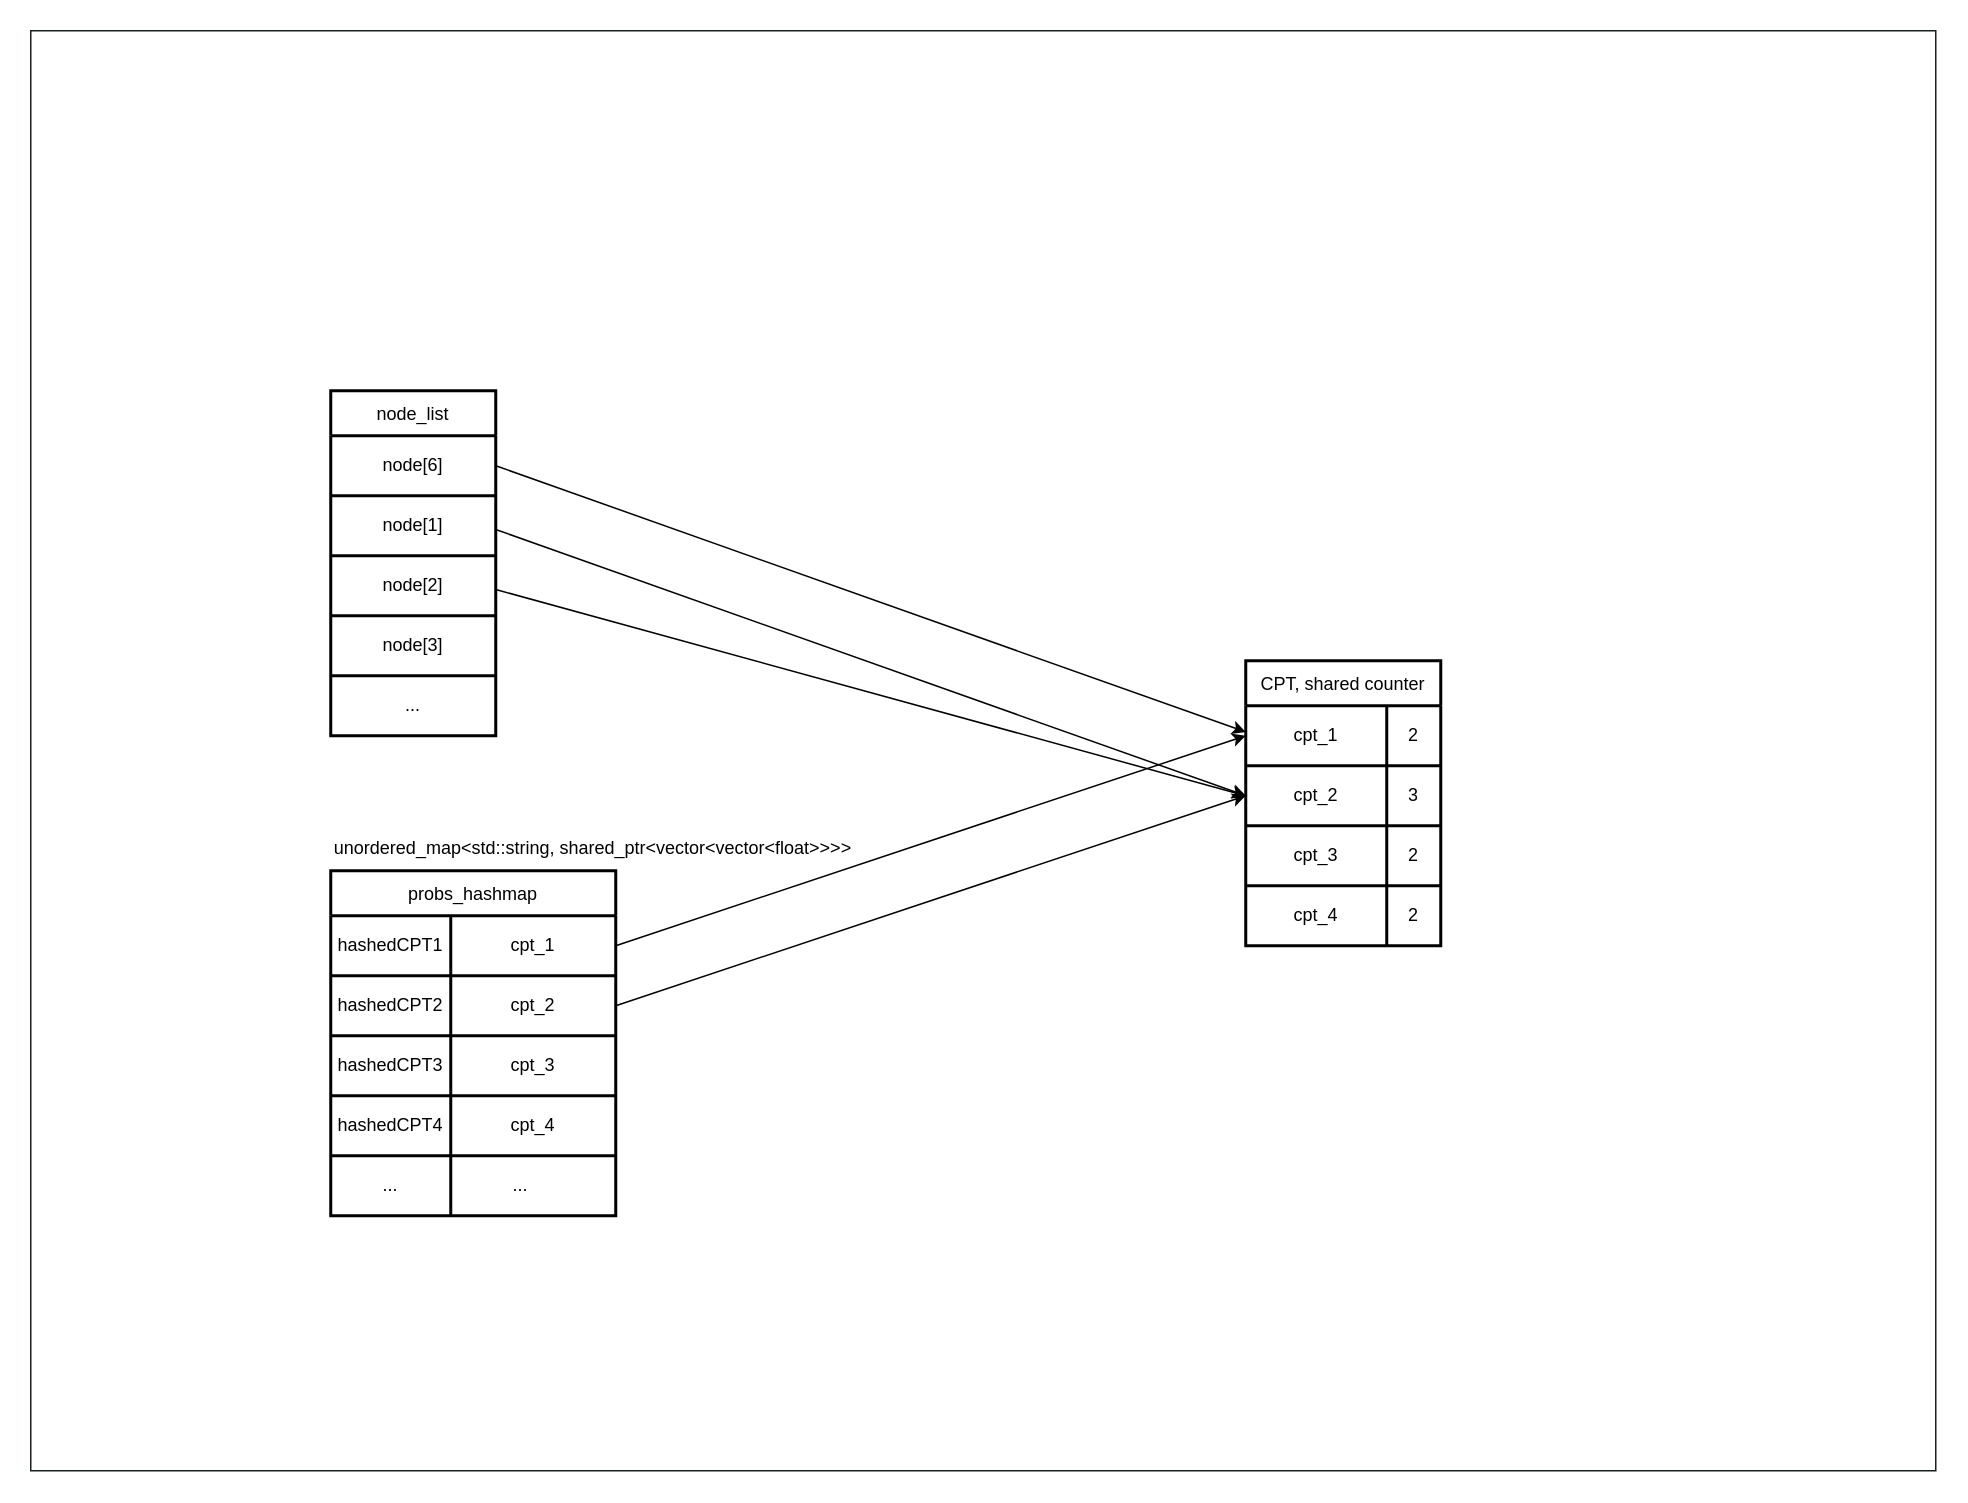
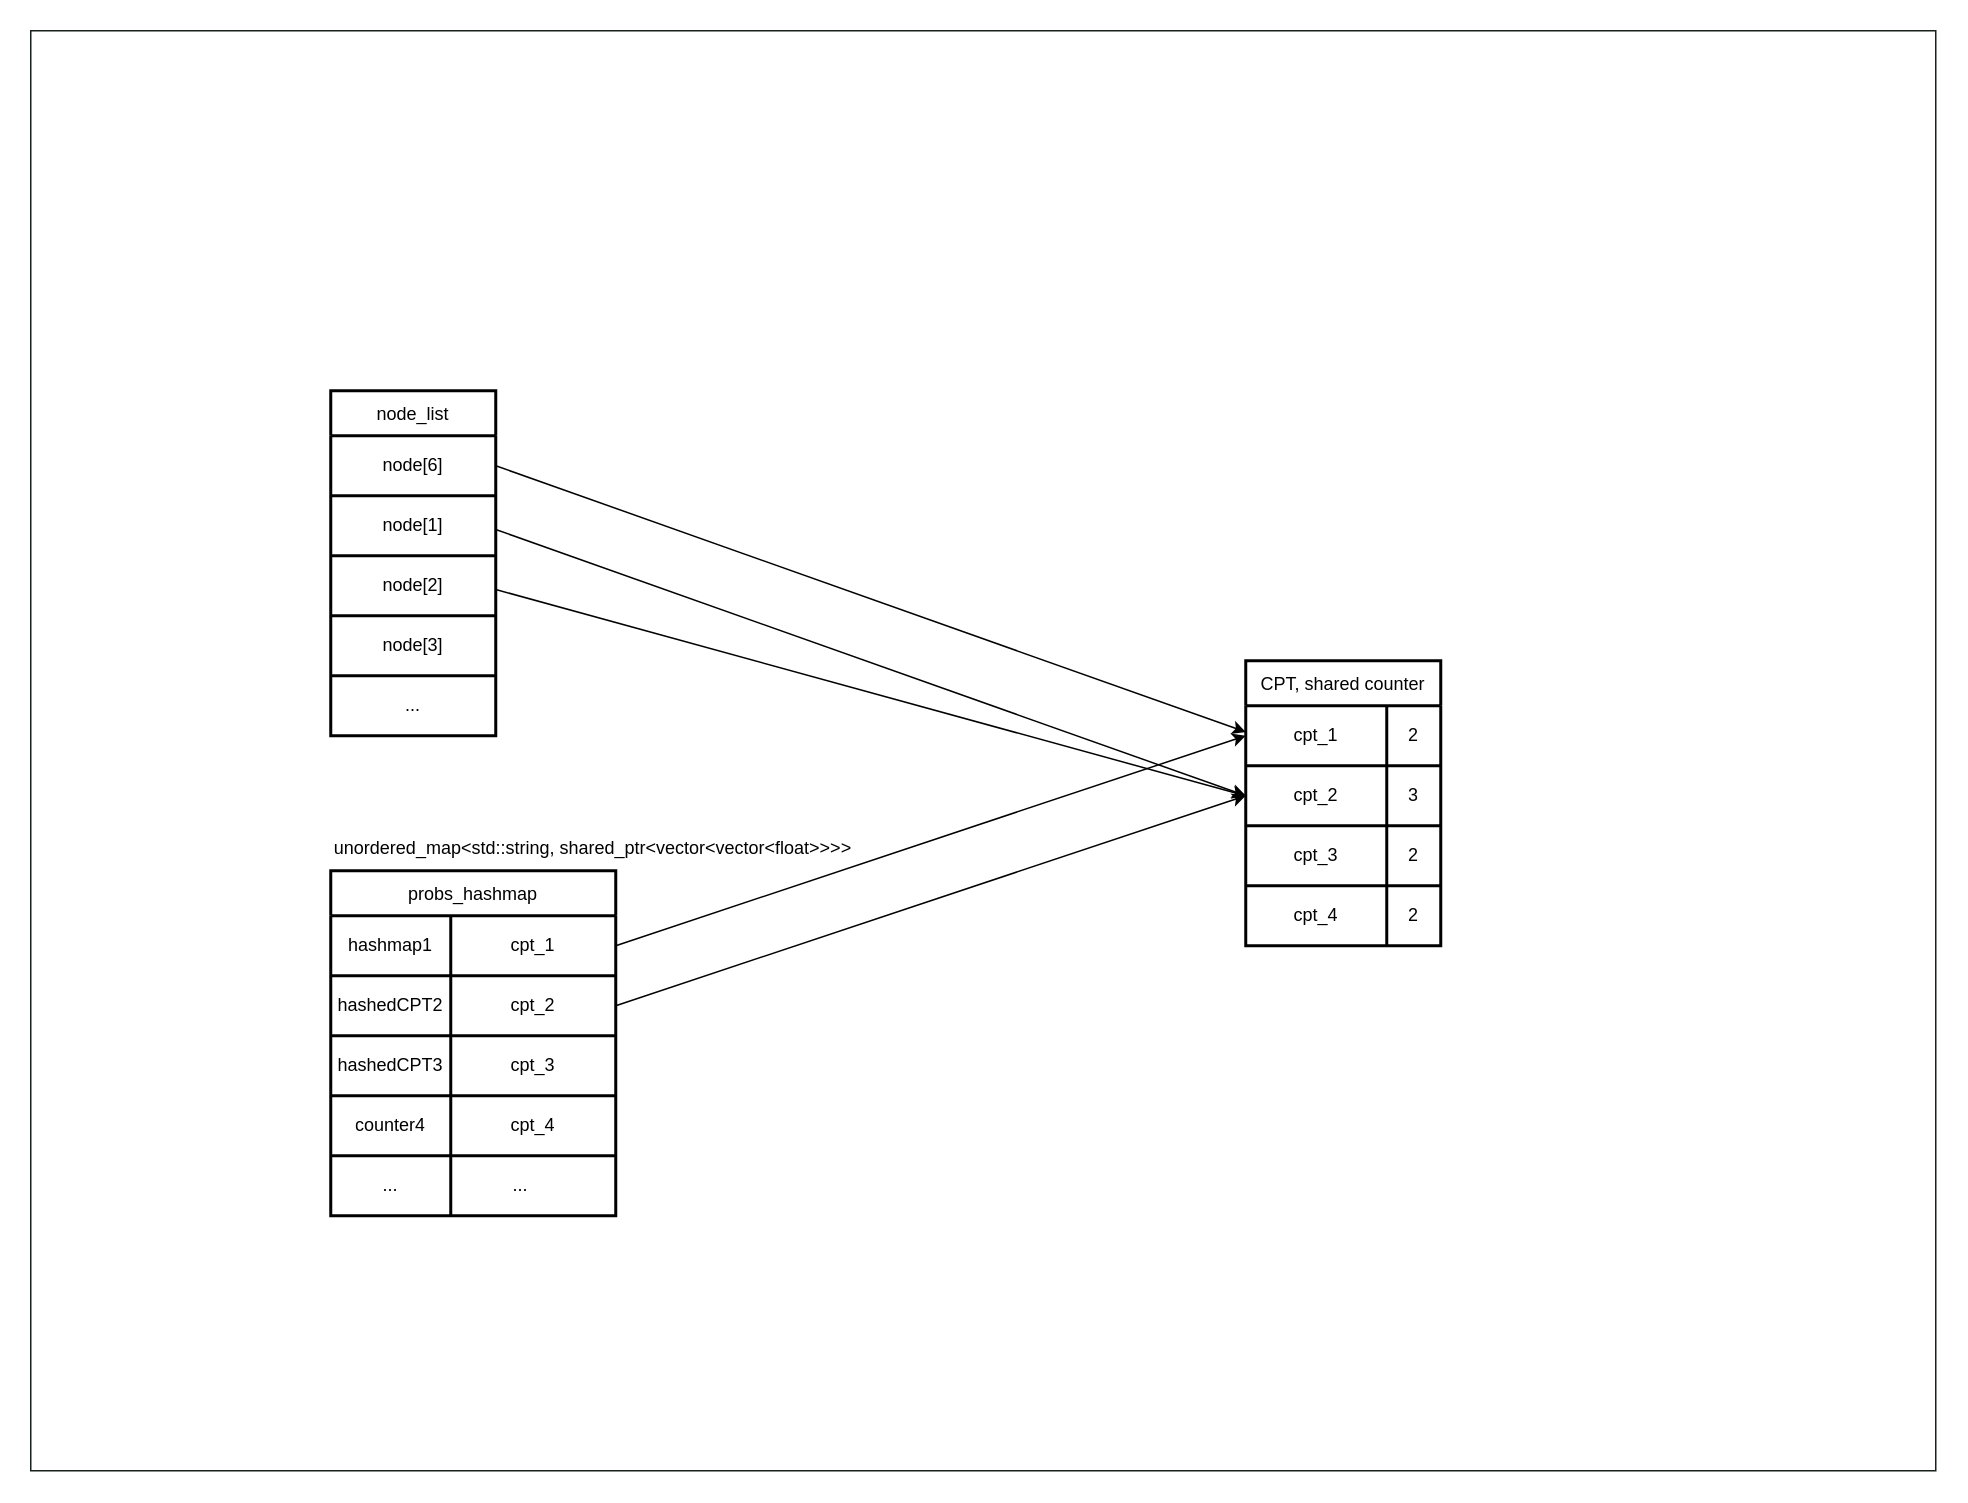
(391, 946) -> (391, 946)
(391, 1126) -> (391, 1126)
